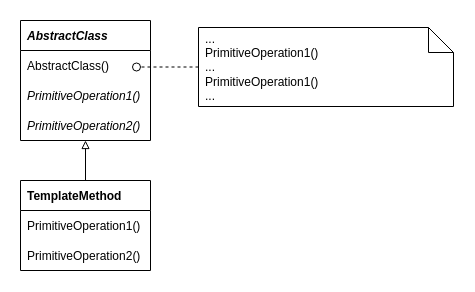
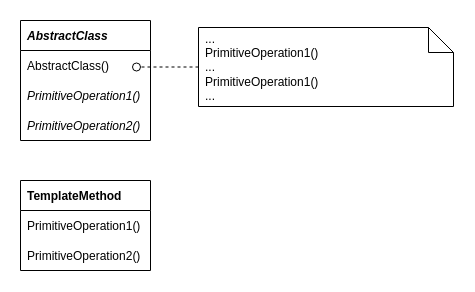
(86, 164) -> none
